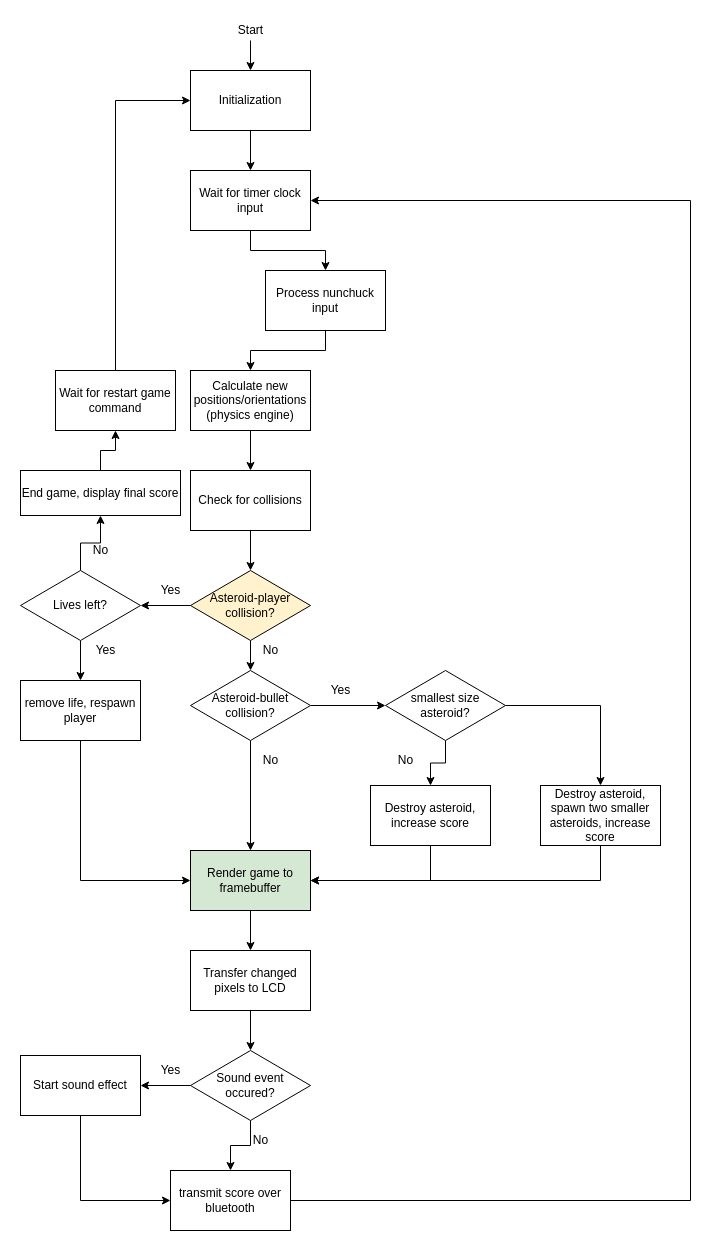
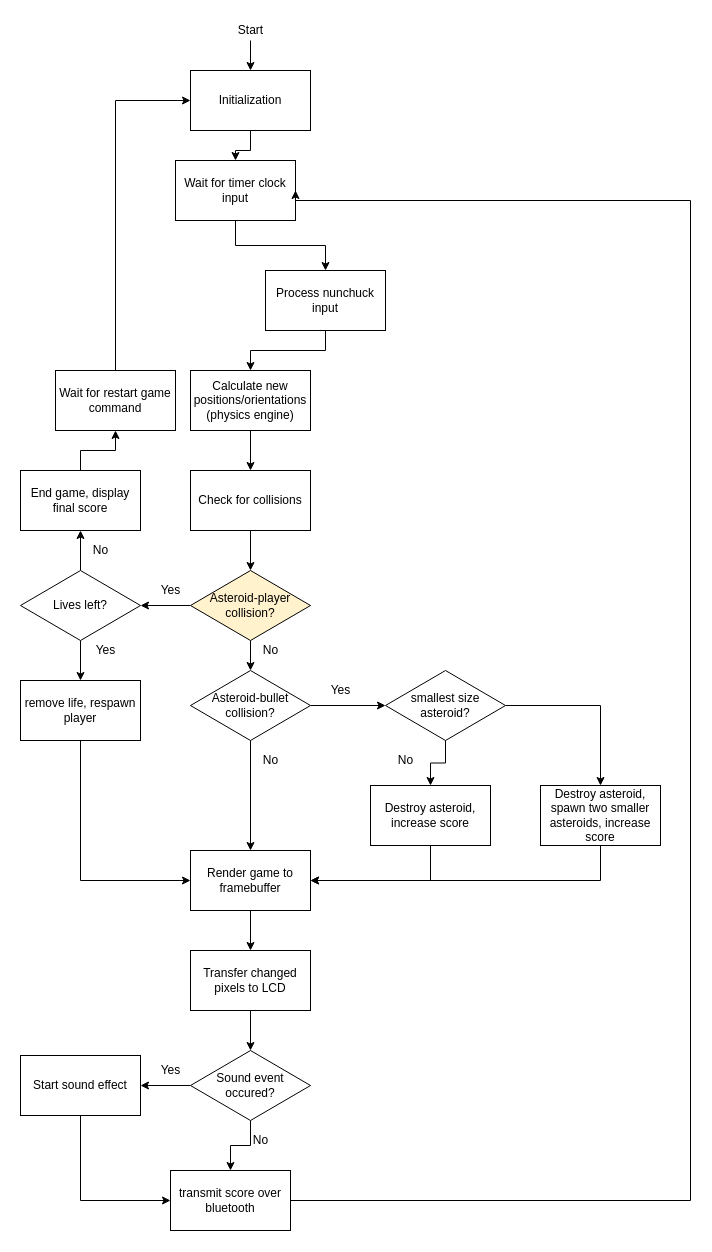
(251, 201) -> (236, 191)
(101, 493) -> (81, 501)
(251, 881) -> (251, 881)
